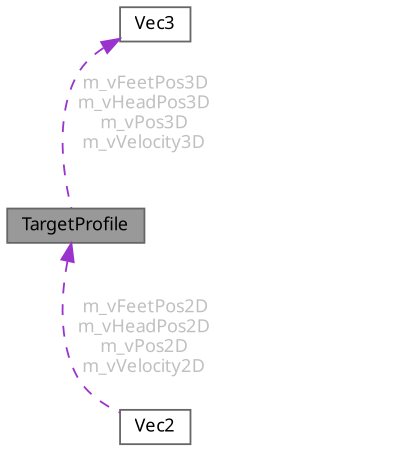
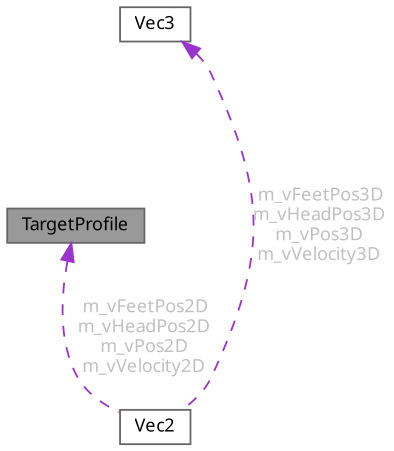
(64, 122) -> (253, 235)
